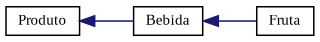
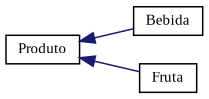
(237, 21) -> (117, 67)
